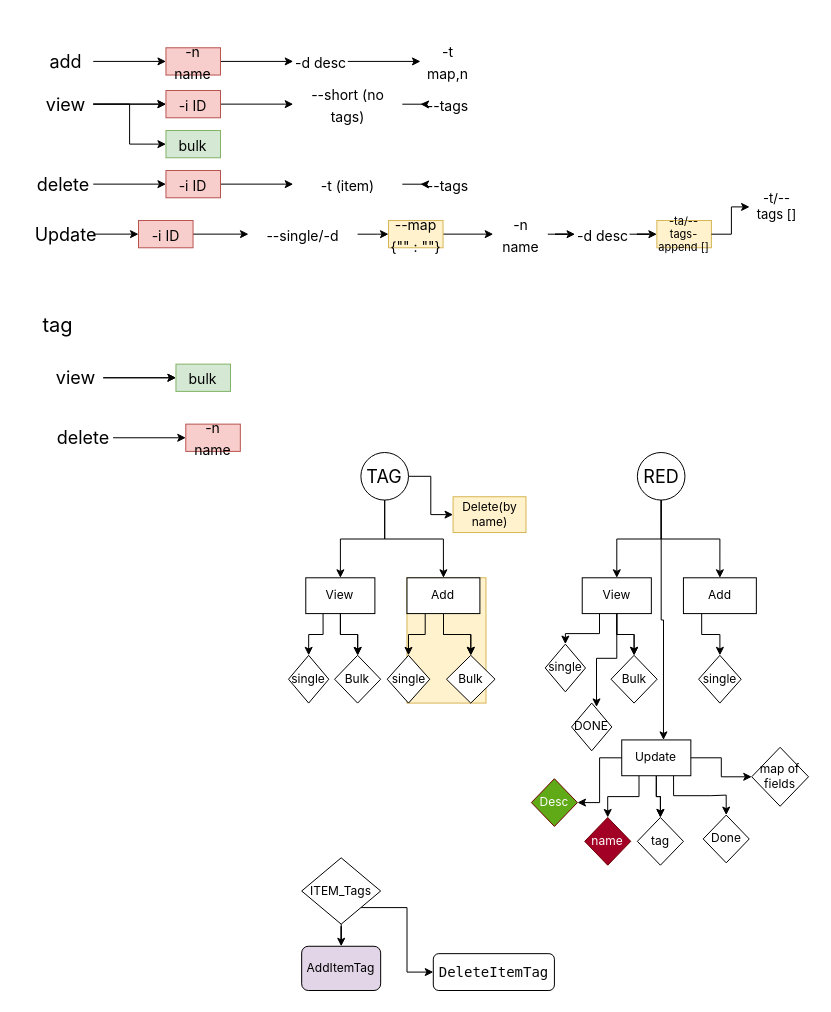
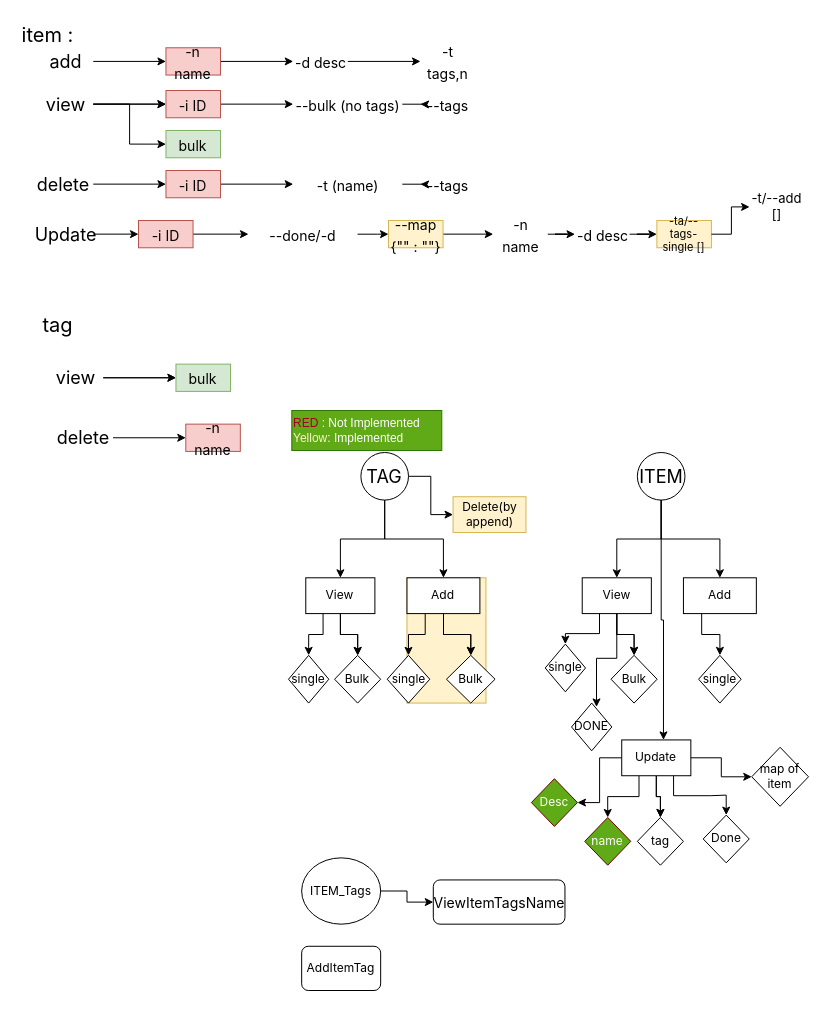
none -> (48, 34)
(448, 62) -> (448, 62)
(348, 105) -> (348, 105)
(348, 185) -> (348, 185)
(777, 207) -> (777, 207)
(303, 235) -> (303, 235)
(684, 235) -> (684, 235)
none -> (367, 431)
(662, 477) -> (662, 477)
(490, 515) -> (490, 515)
(780, 777) -> (780, 777)
(608, 841) -> (608, 841)
(341, 891) -> (341, 891)
none -> (407, 893)
none -> (499, 902)
(407, 926) -> none
(341, 939) -> none
(341, 968) -> (341, 968)
(494, 972) -> none
